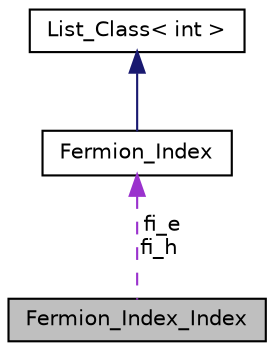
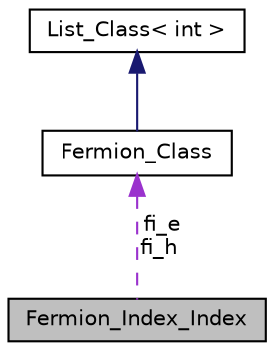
(137, 153) -> (137, 153)
